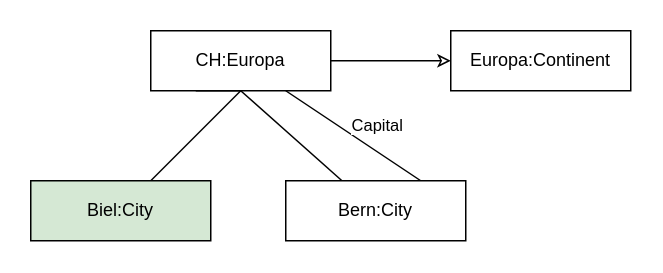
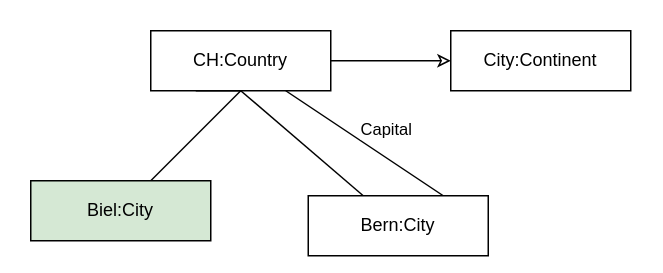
(241, 61) -> (241, 61)
(541, 61) -> (541, 61)
(376, 211) -> (398, 226)
